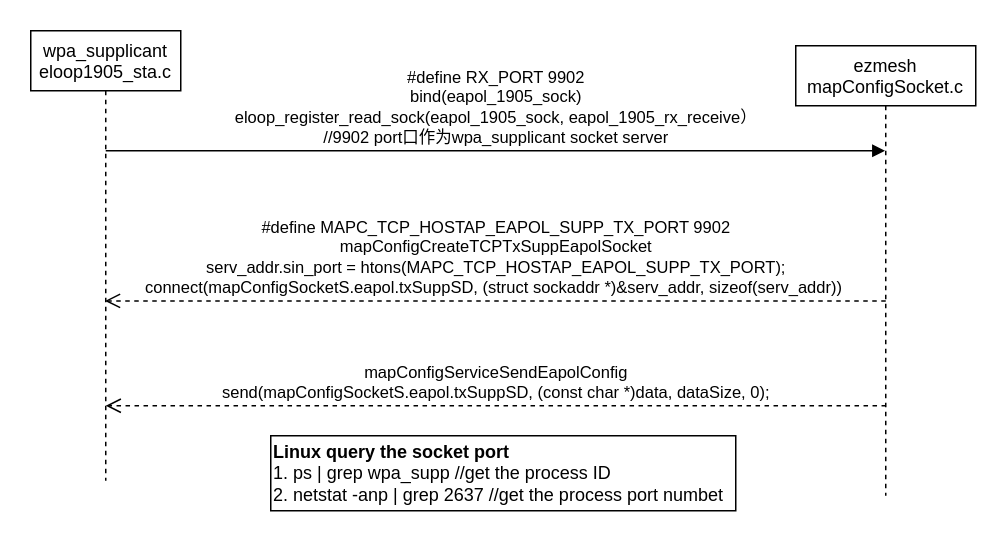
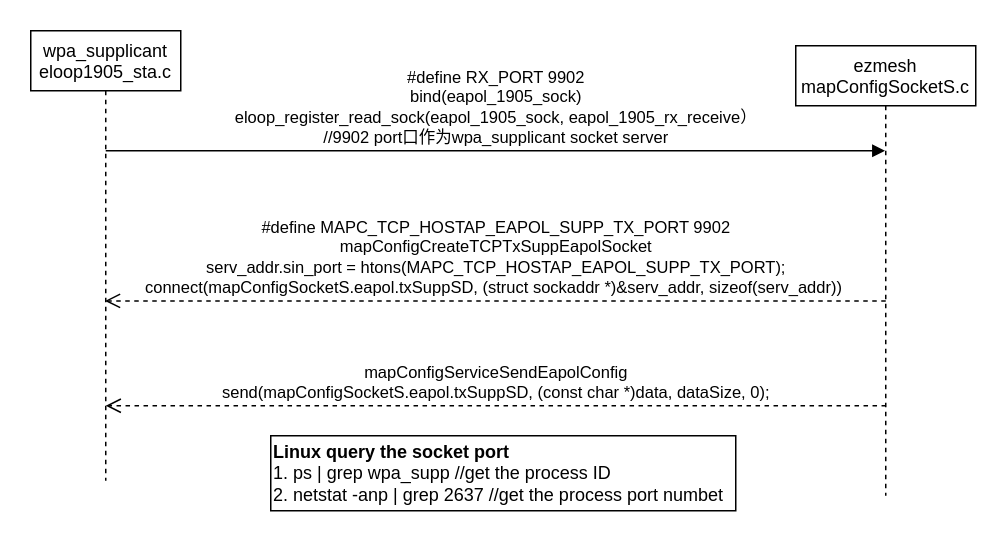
(885, 66) -> (885, 66)
